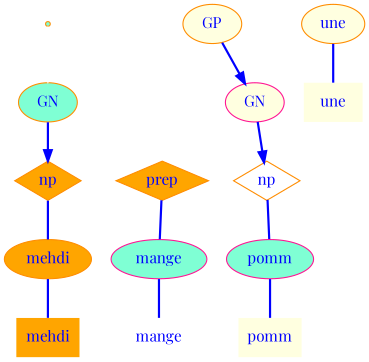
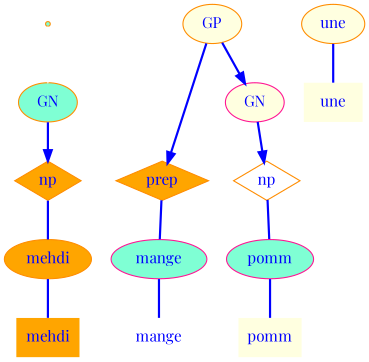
none -> (189, 98)
